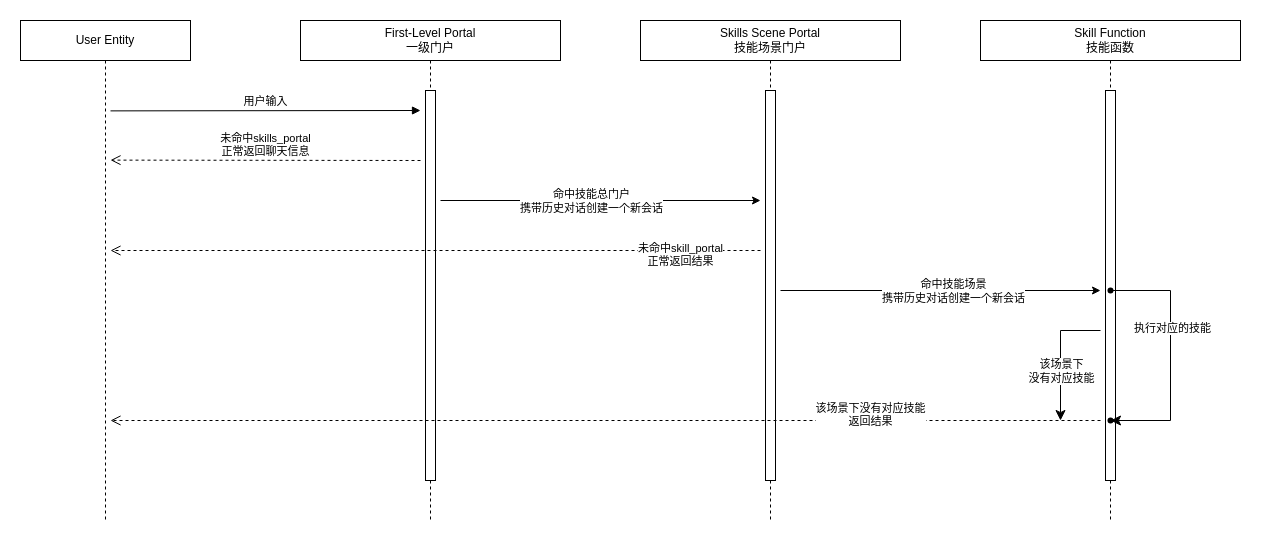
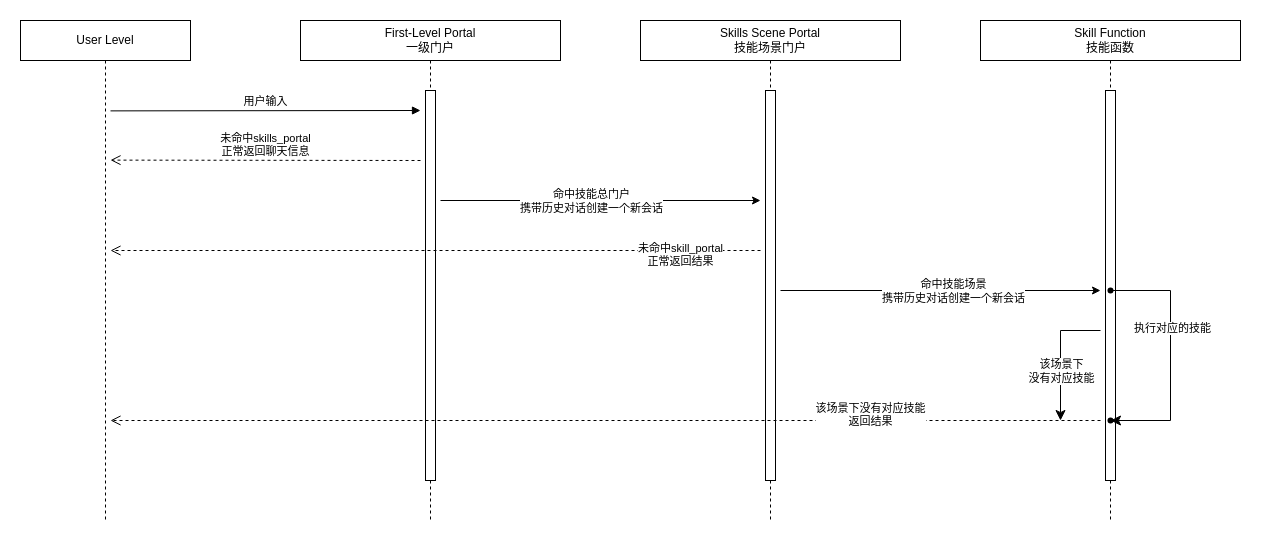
(106, 41) -> (106, 41)
